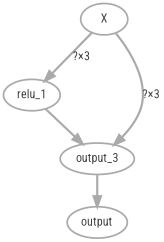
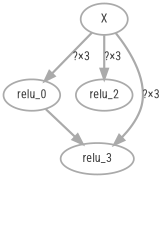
(32, 95) -> (32, 95)
none -> (104, 95)
(97, 159) -> (97, 159)
(97, 222) -> none
